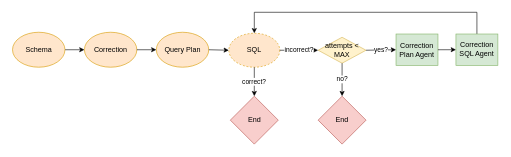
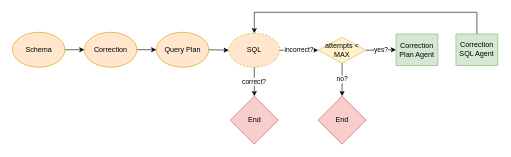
(450, 50) -> none
